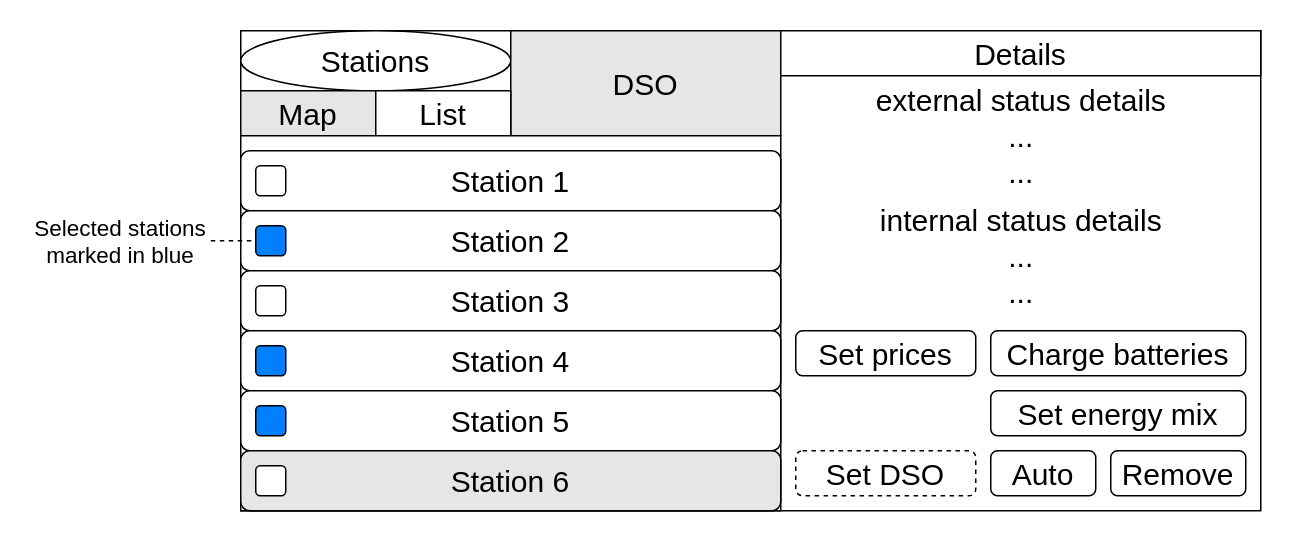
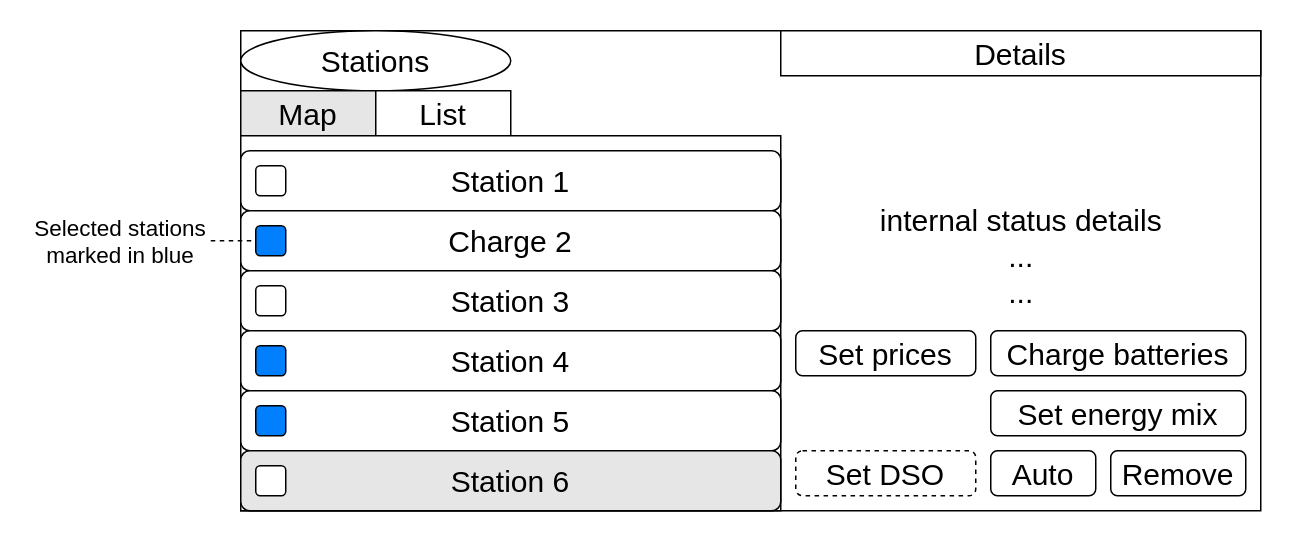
(646, 83) -> none
(1021, 136) -> none
(511, 241) -> (511, 241)
